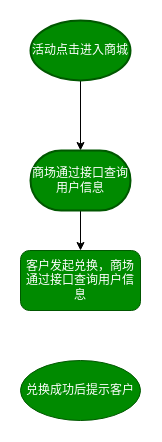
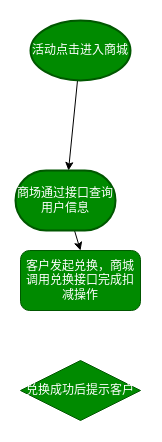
(81, 181) -> (66, 201)
(81, 281) -> (81, 281)
(81, 391) -> (81, 391)
